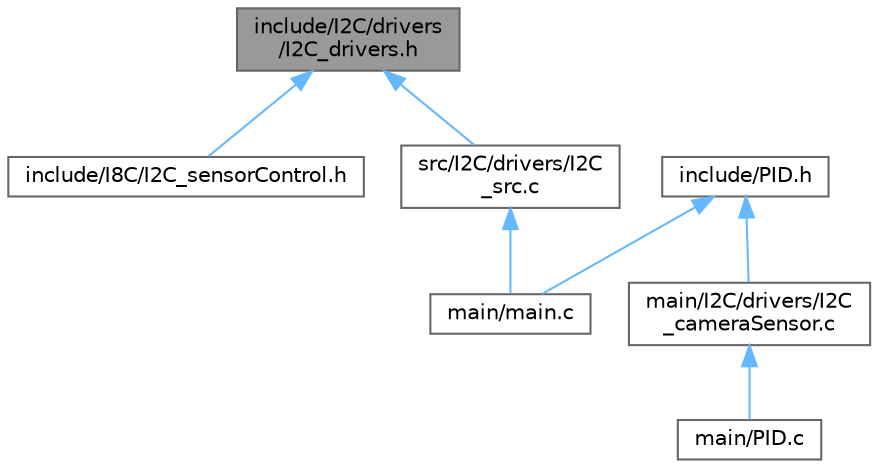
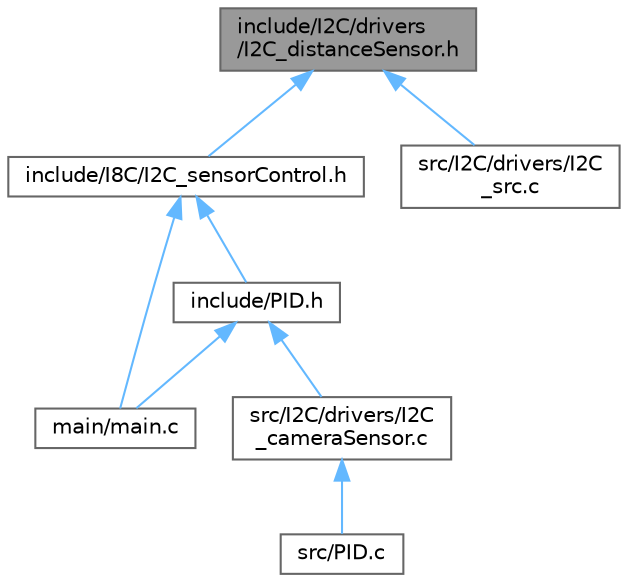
(348, 40) -> (348, 40)
none -> (227, 249)
(510, 262) -> (146, 313)
(750, 314) -> (342, 428)
(750, 440) -> (342, 554)
